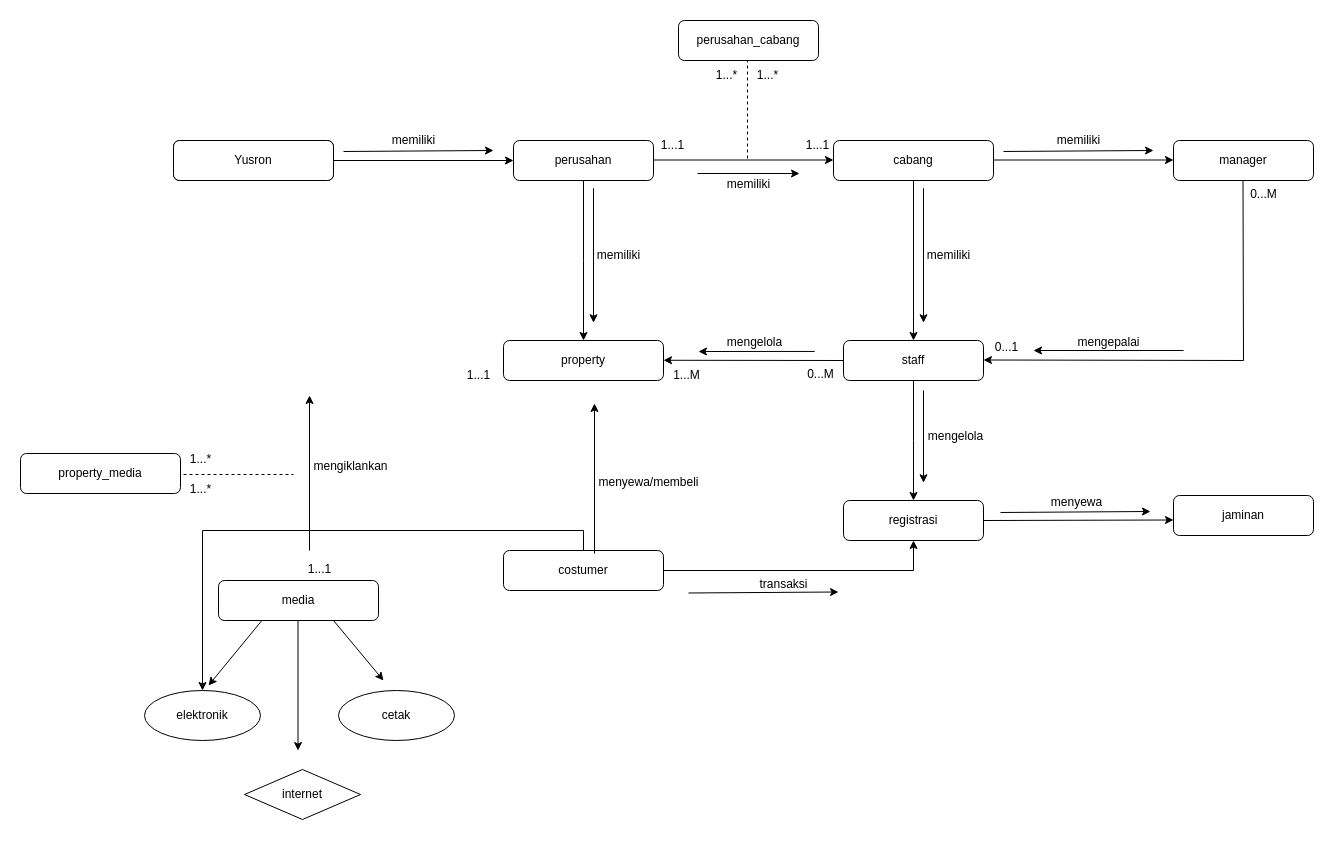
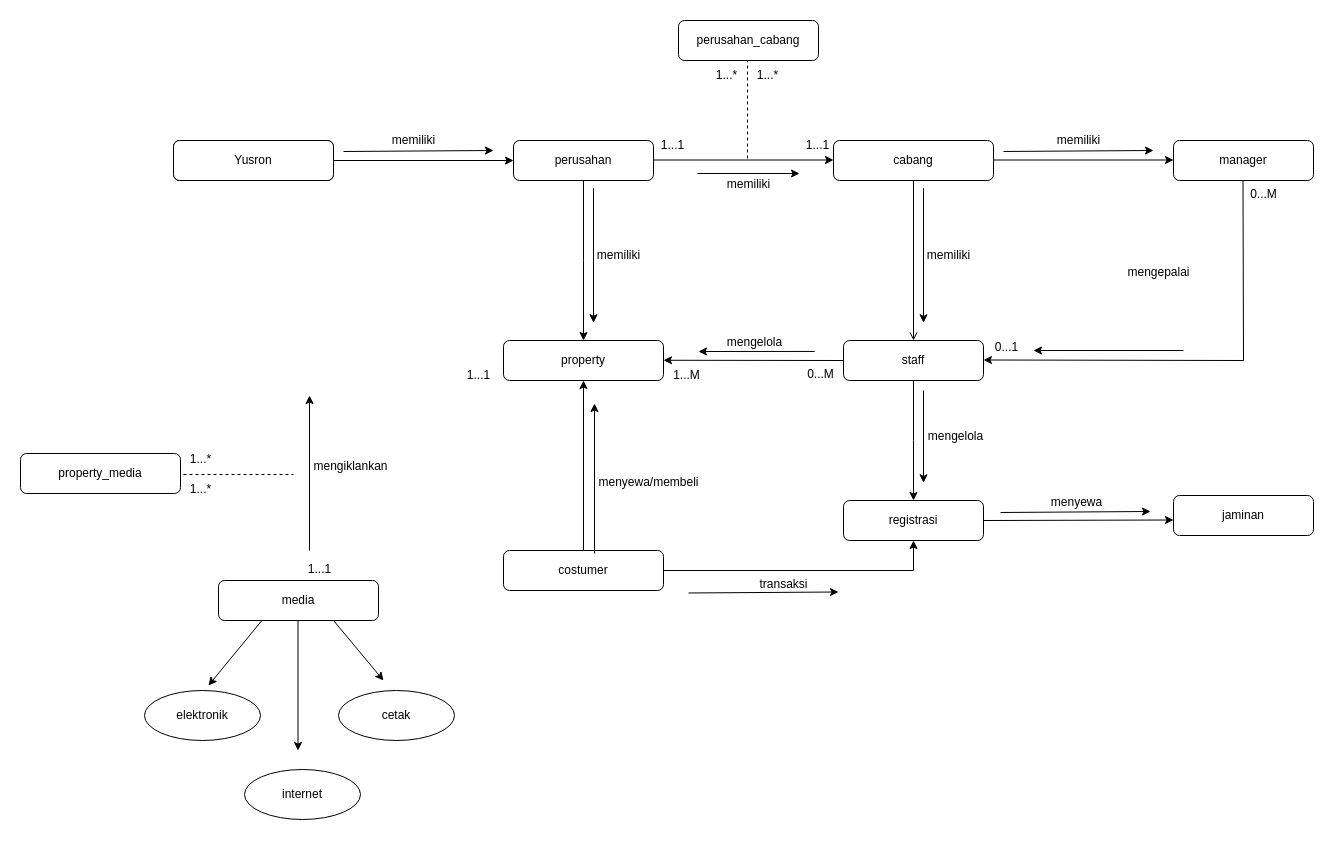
(914, 332) -> (914, 333)
(1109, 343) -> (1159, 273)
(318, 531) -> (584, 460)
(303, 795) -> (303, 795)
